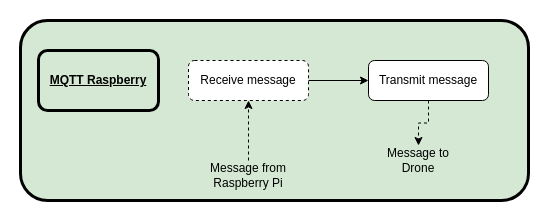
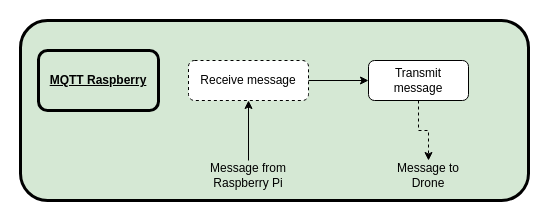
(429, 81) -> (419, 81)
(249, 133) -> (249, 133)
(419, 161) -> (429, 176)
